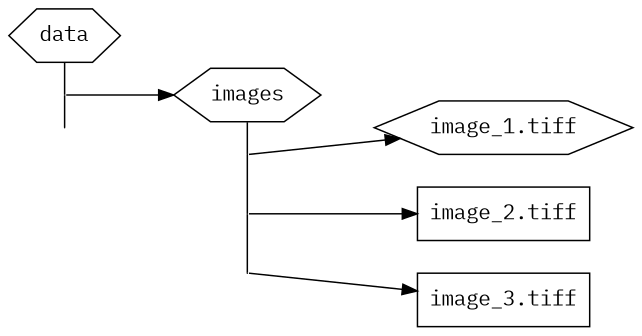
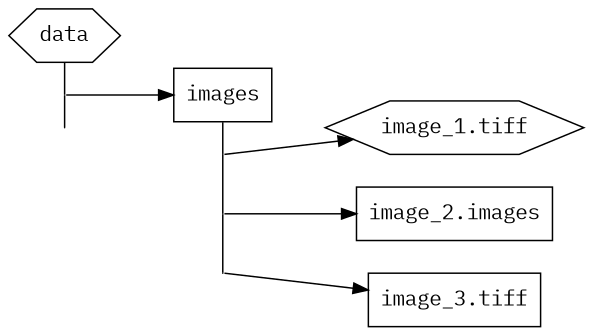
(247, 95) -> (223, 95)
(504, 214) -> (454, 214)
